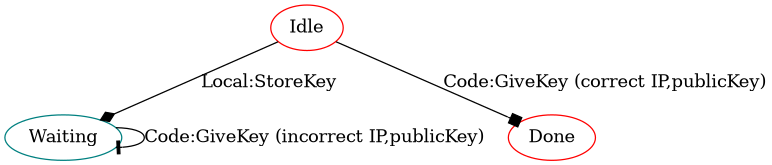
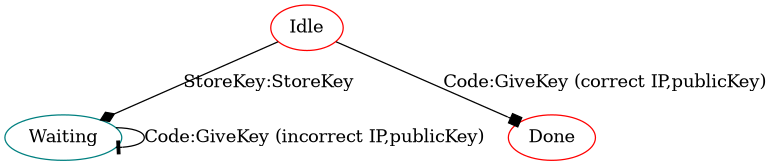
(269, 83) -> (269, 83)
